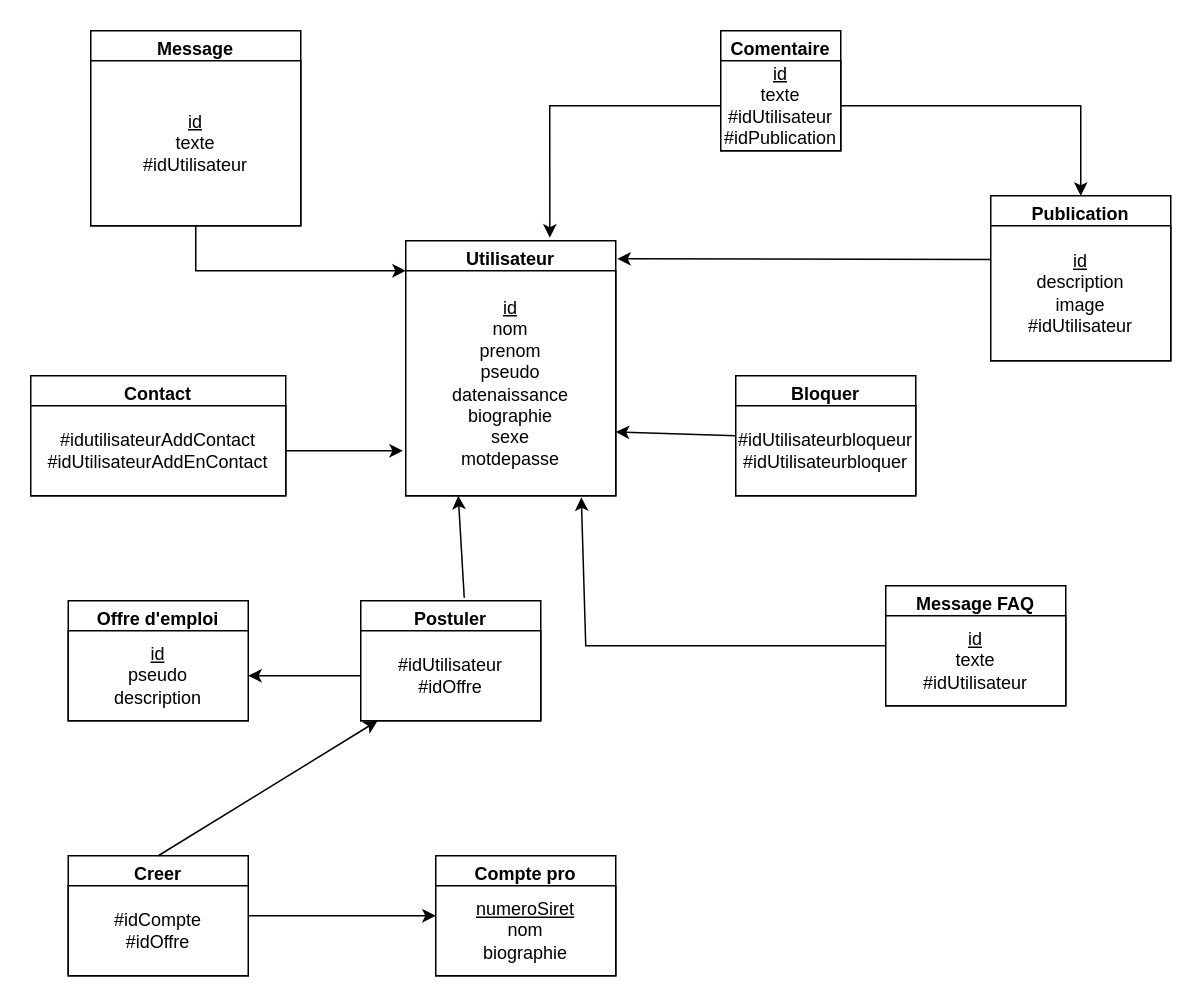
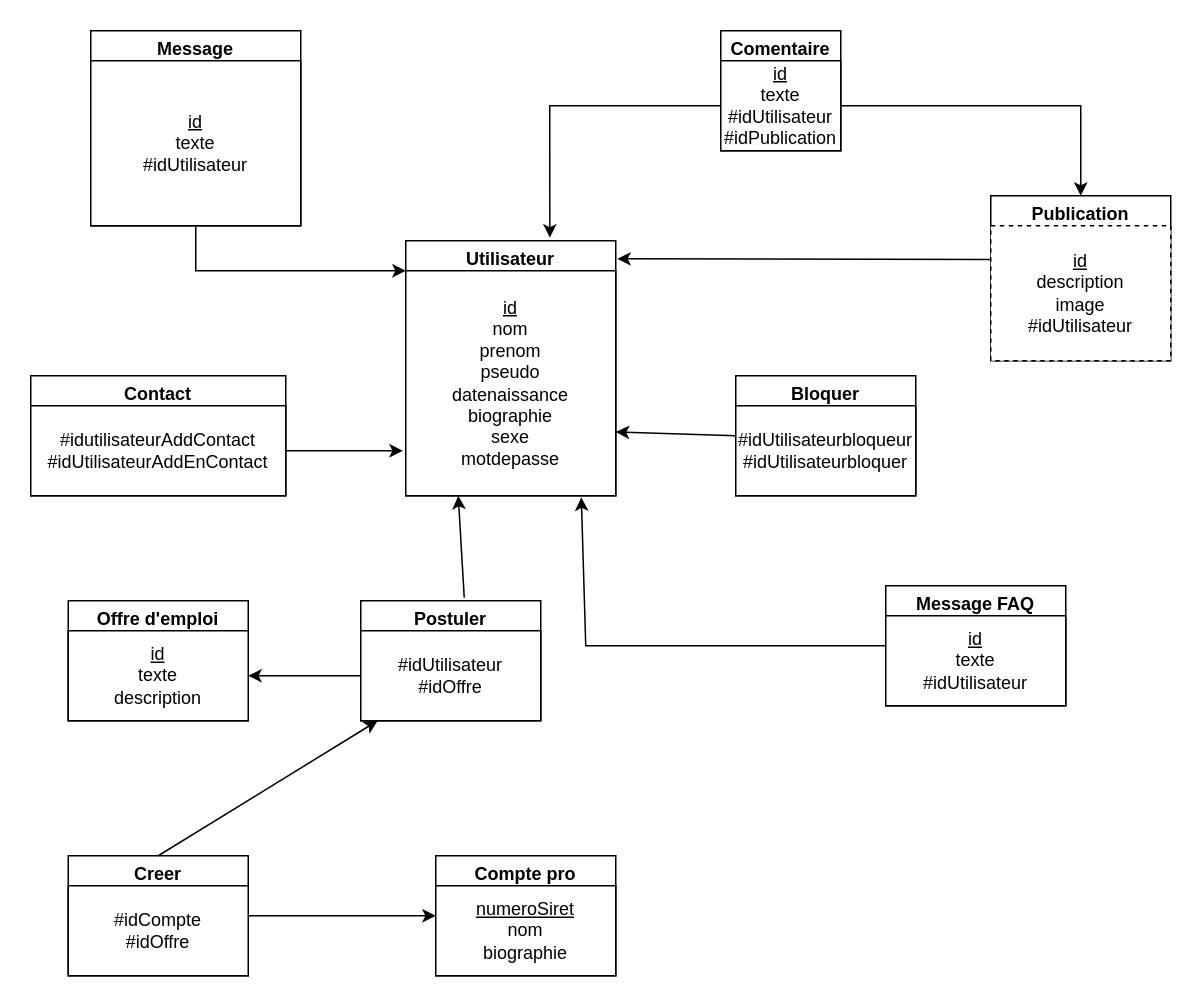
(1081, 293) -> (1081, 293)
(158, 676) -> (158, 676)
